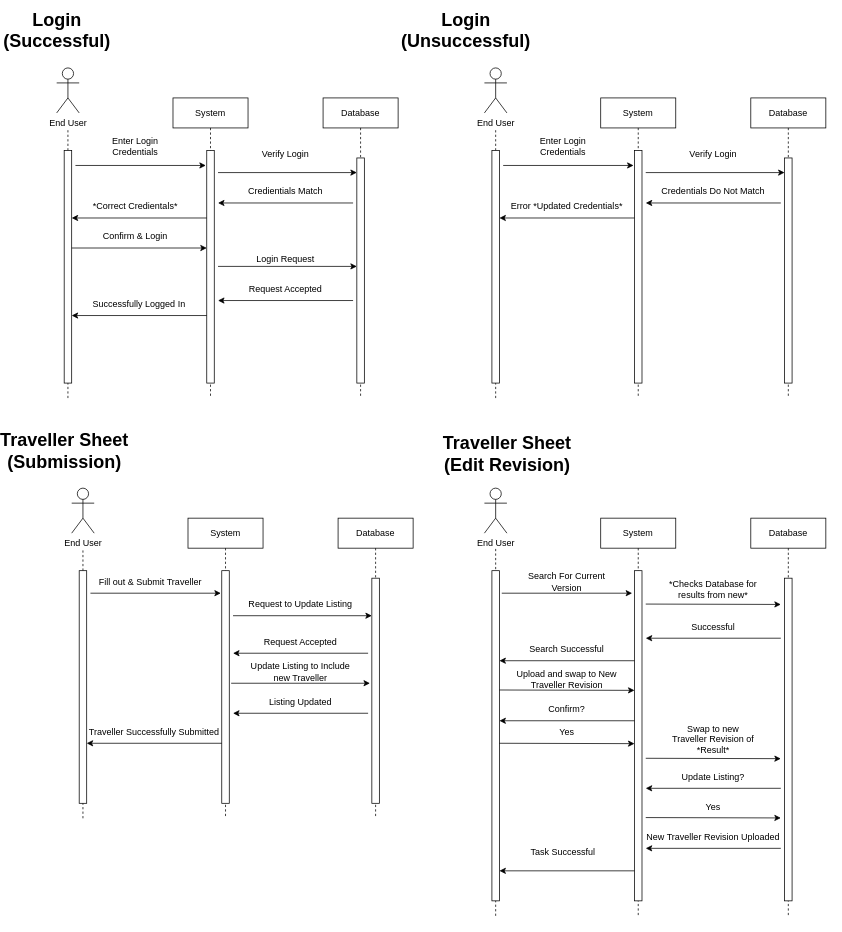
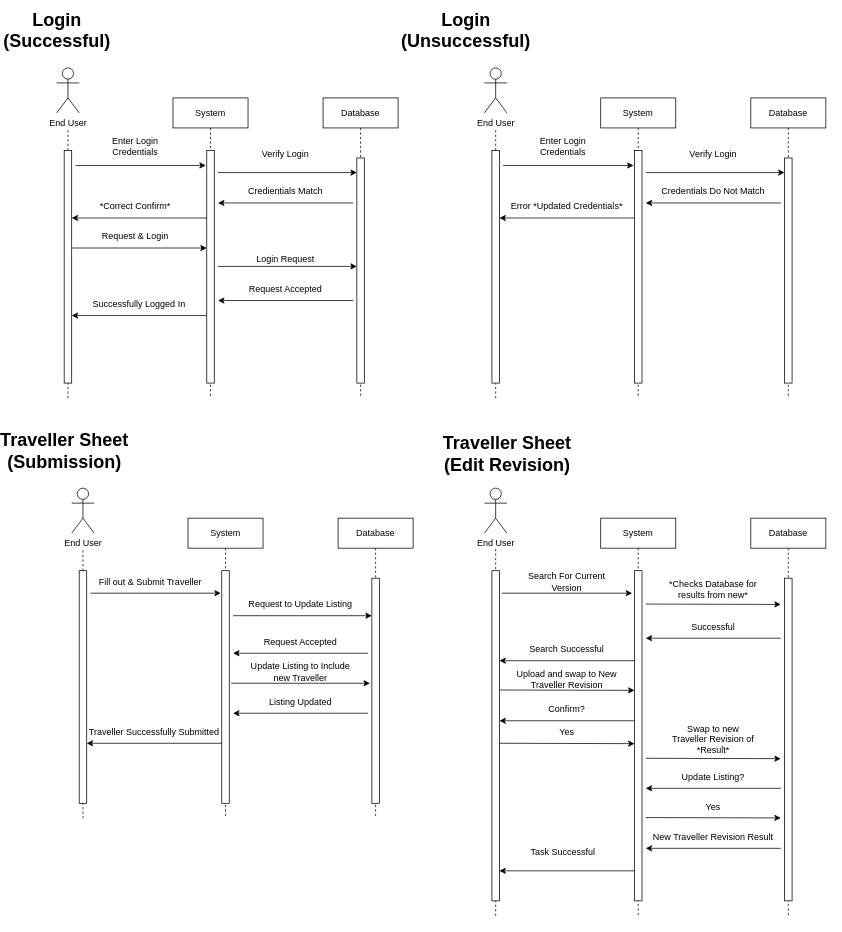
(135, 207) -> (135, 207)
(135, 237) -> (135, 237)
(713, 837) -> (713, 837)
